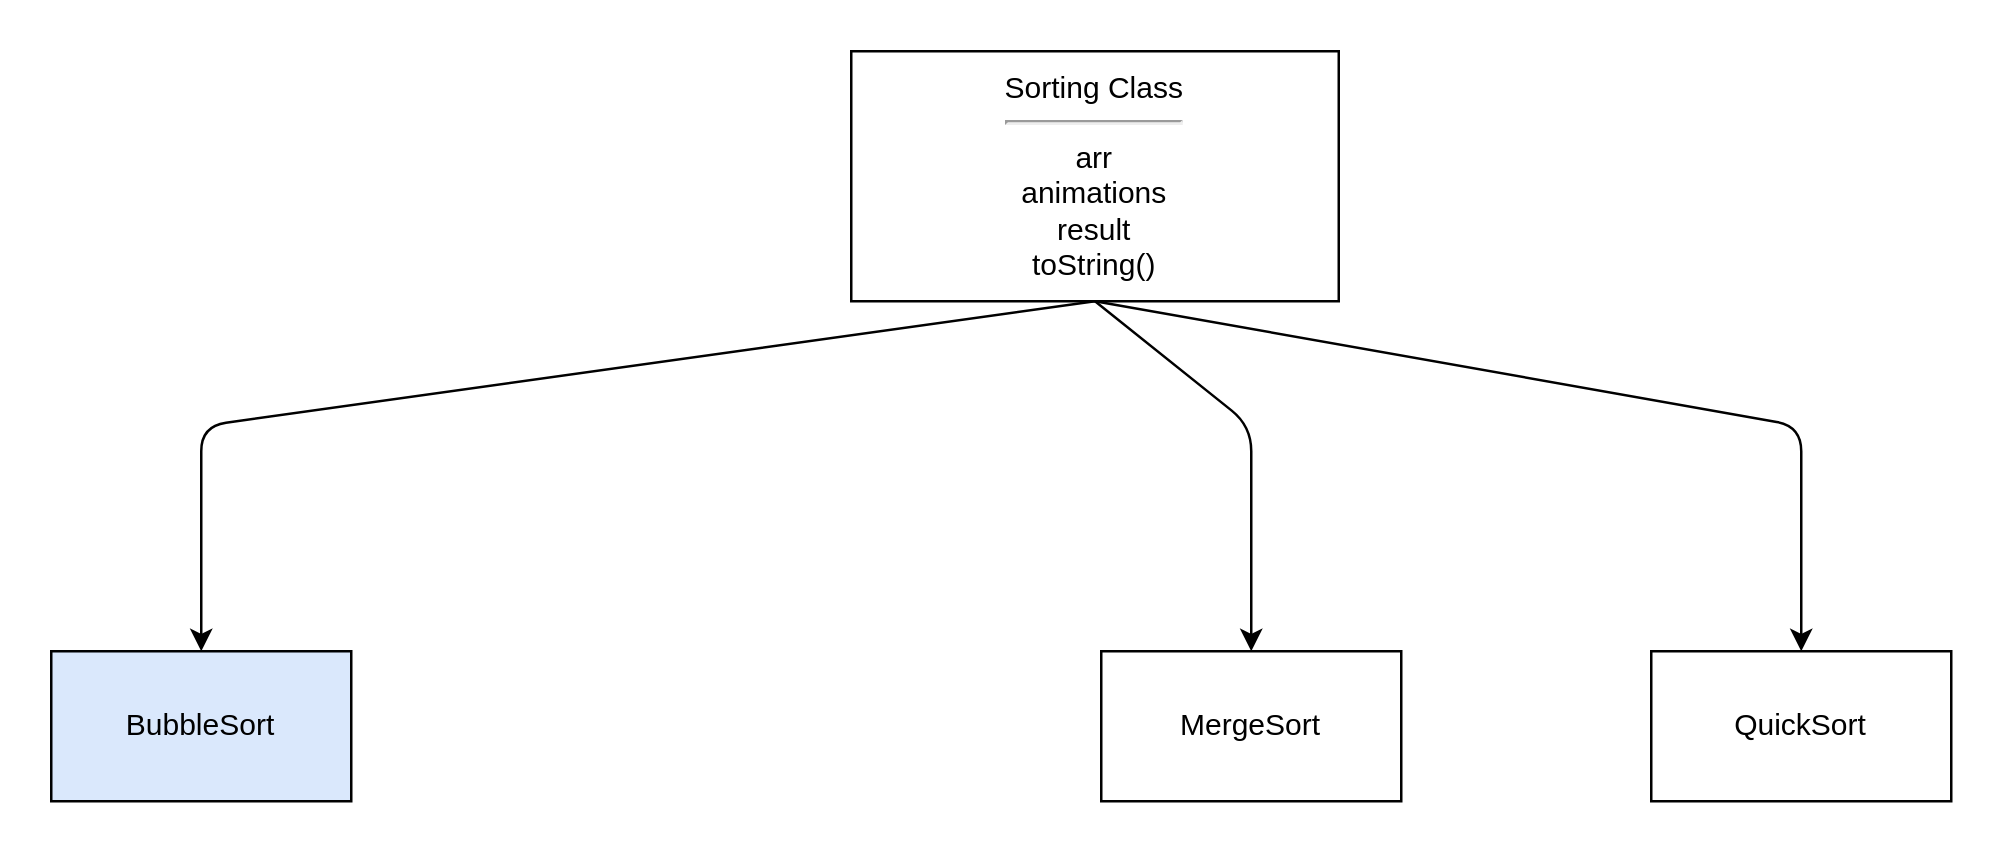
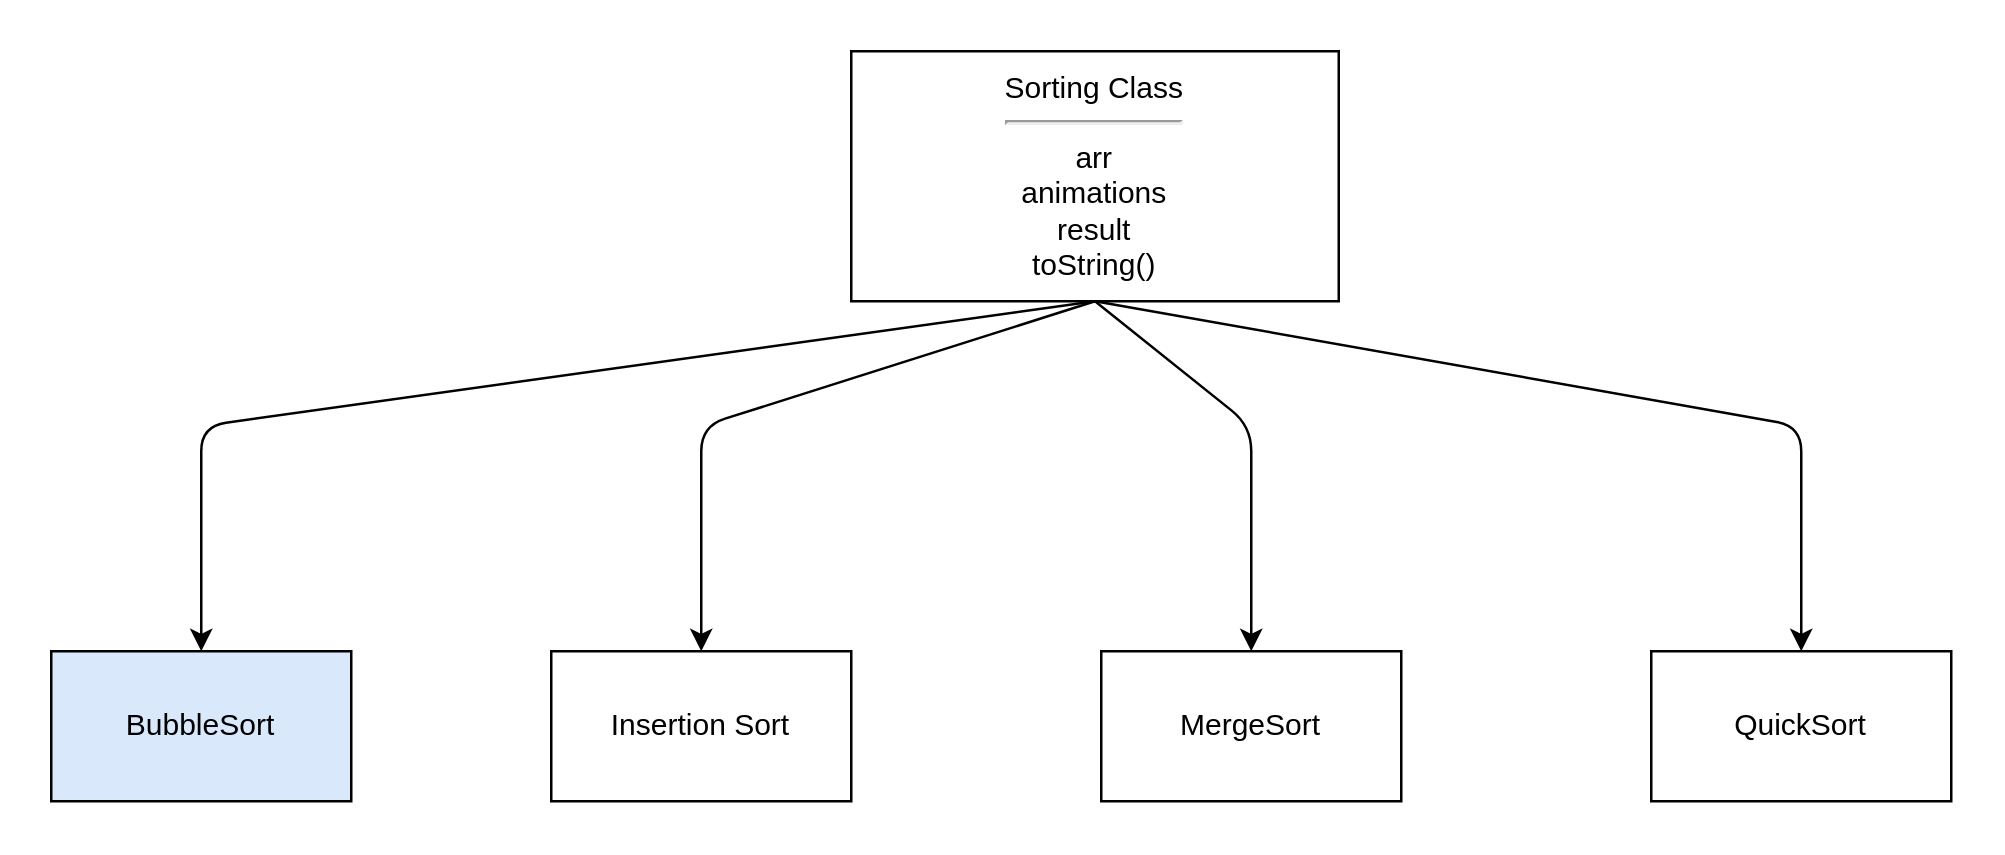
none -> (795, 397)
none -> (701, 726)
